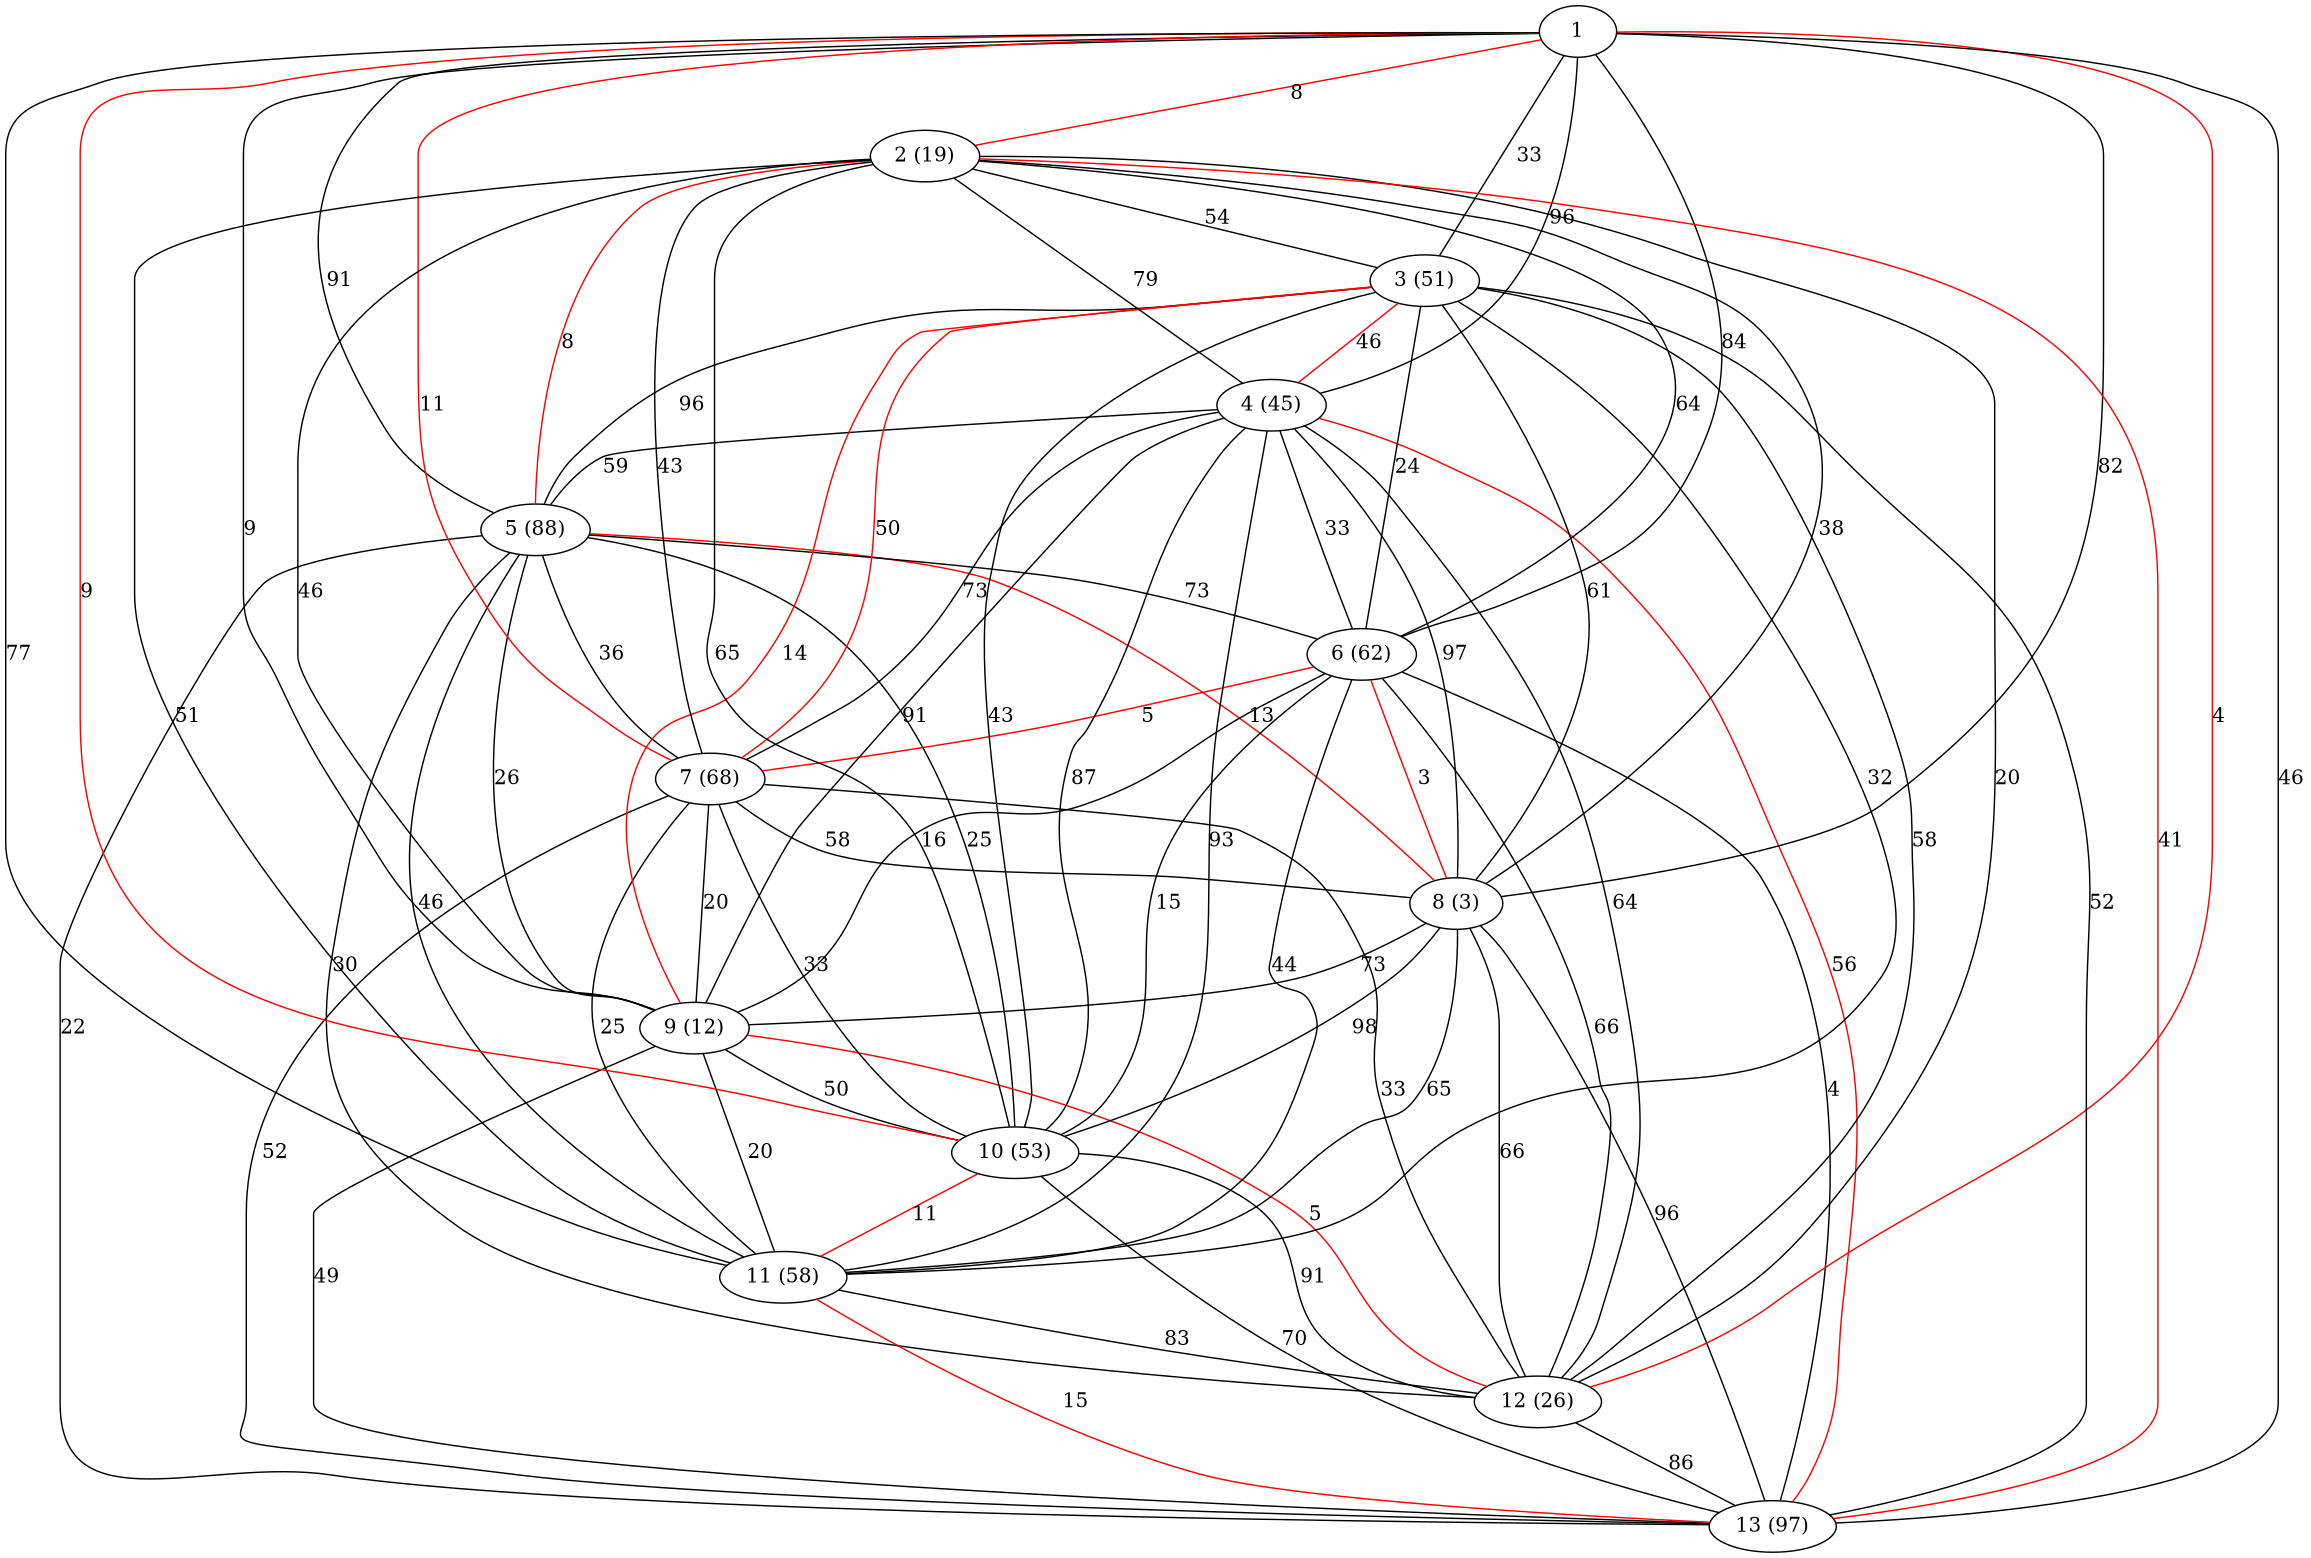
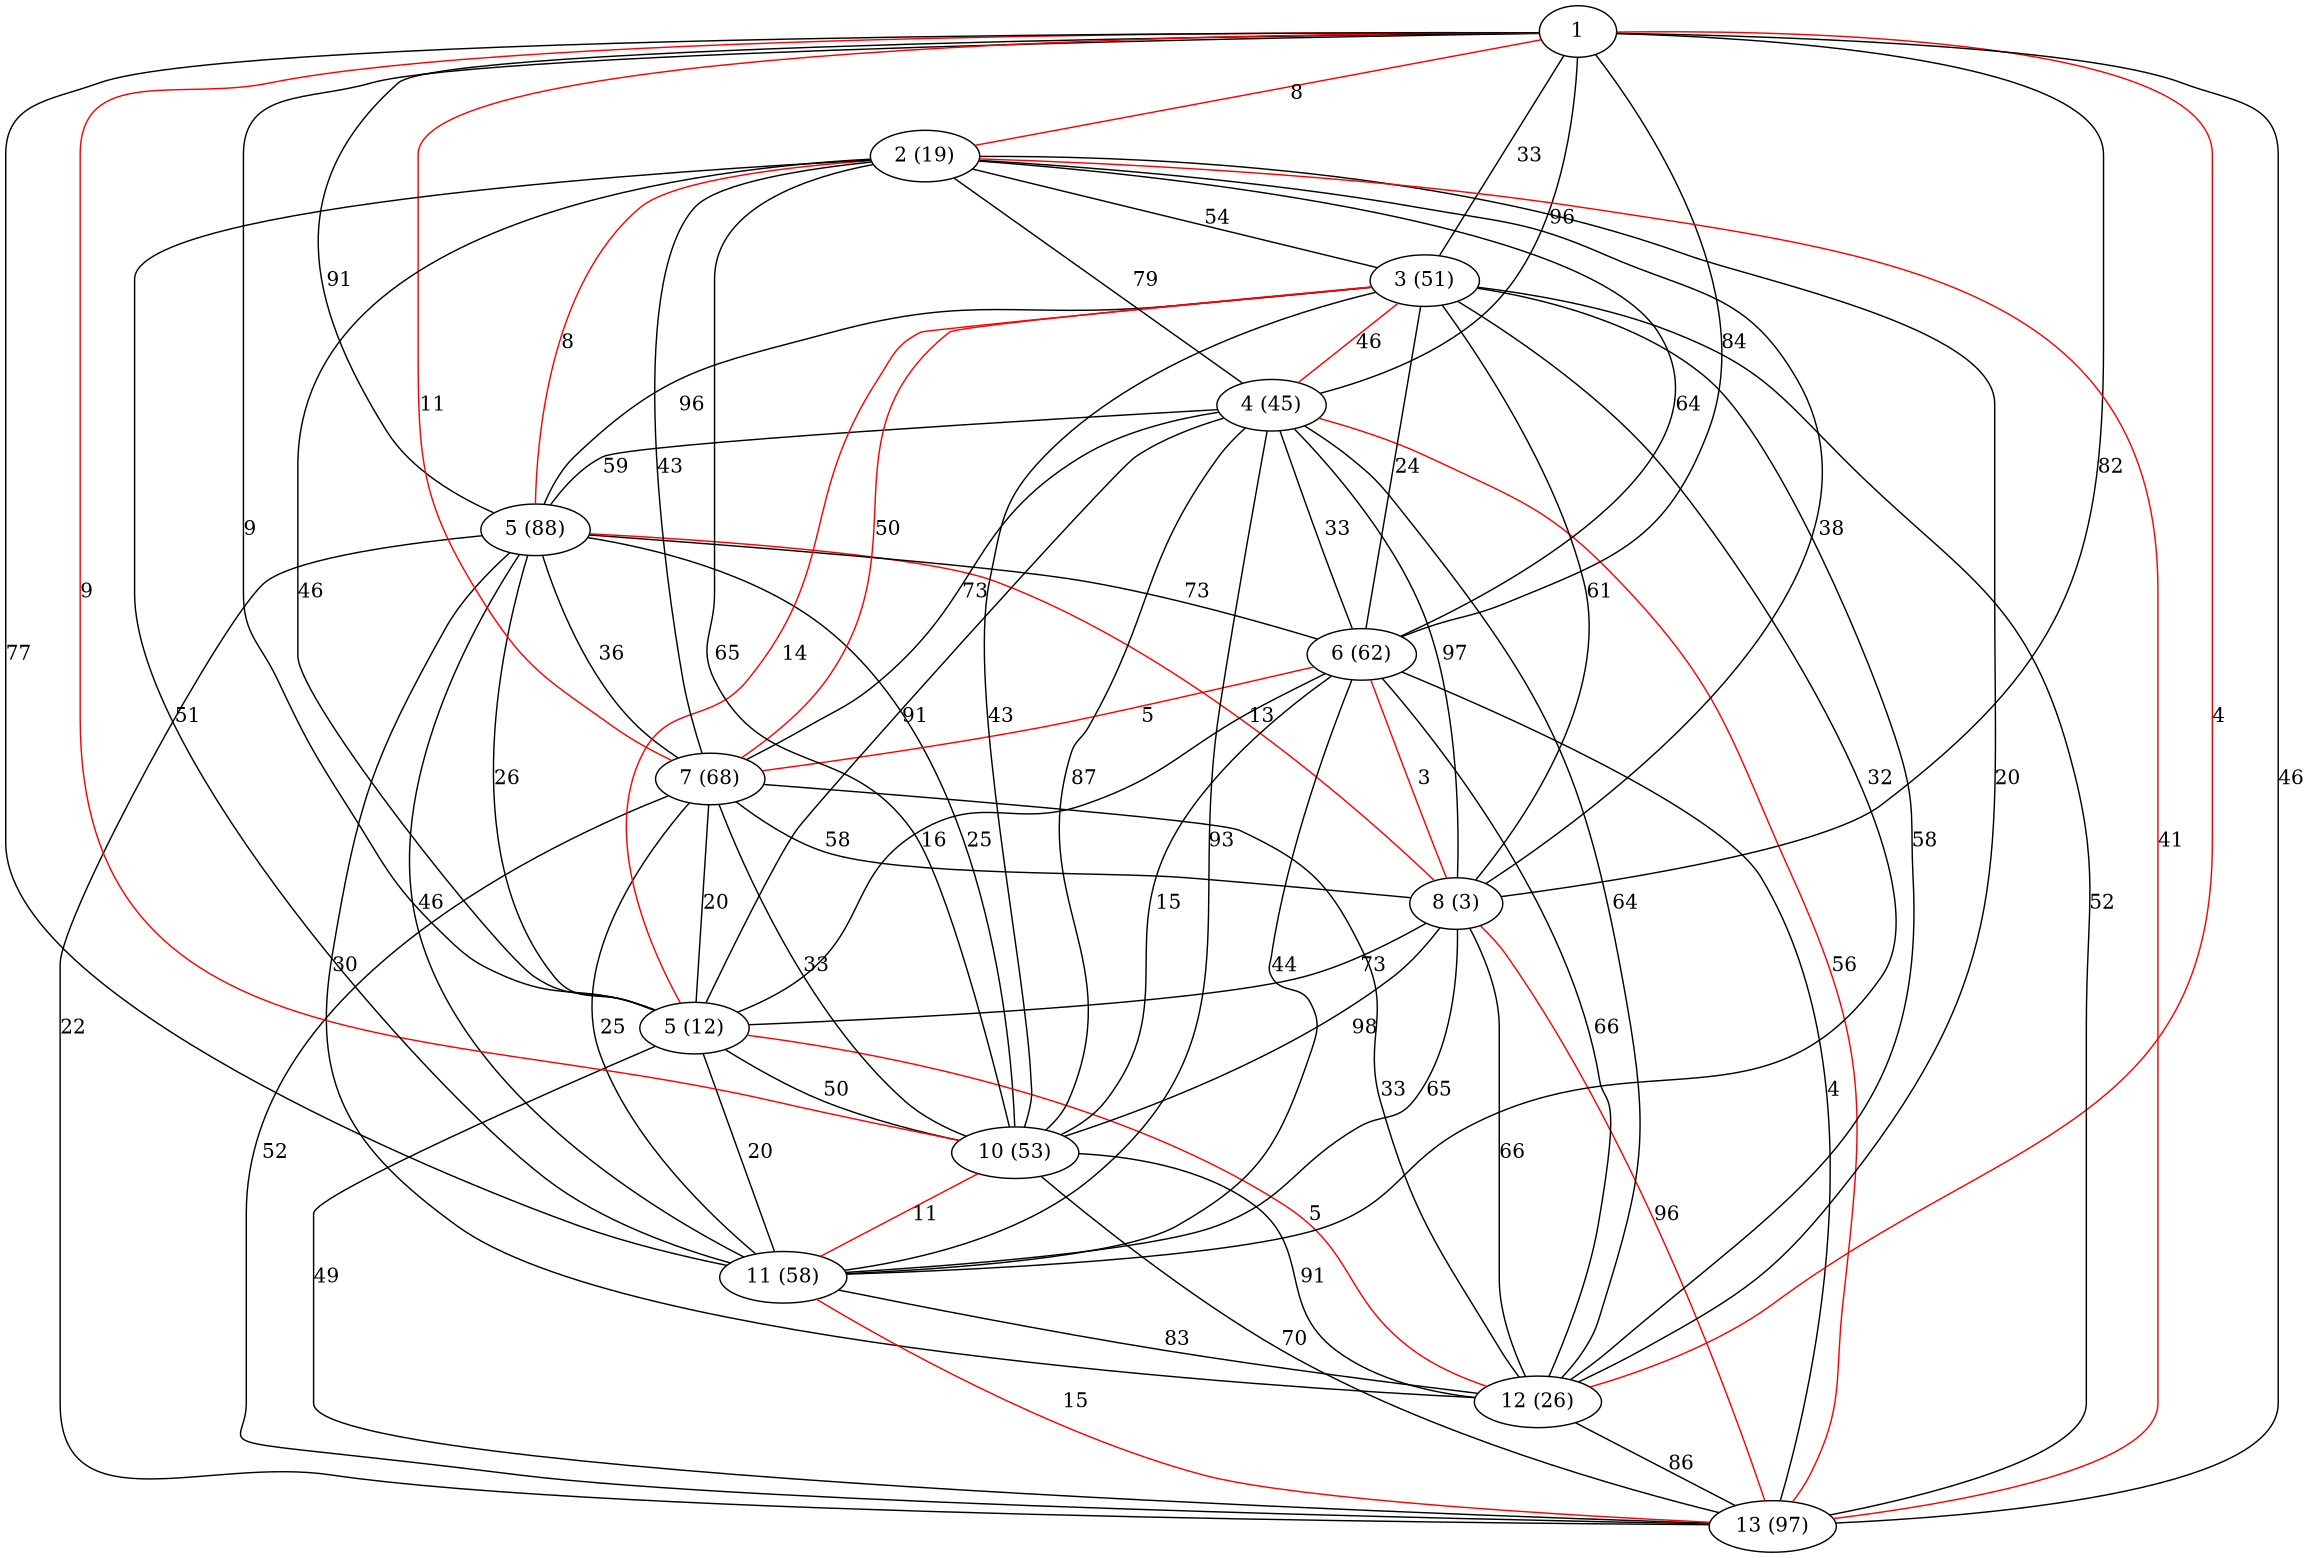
(694, 1028) -> (694, 1028)
(1645, 1202) -> (1645, 1202)
